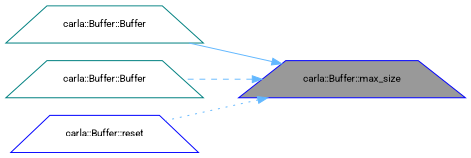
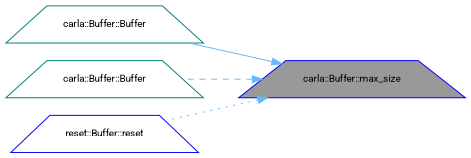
(105, 134) -> (105, 134)
